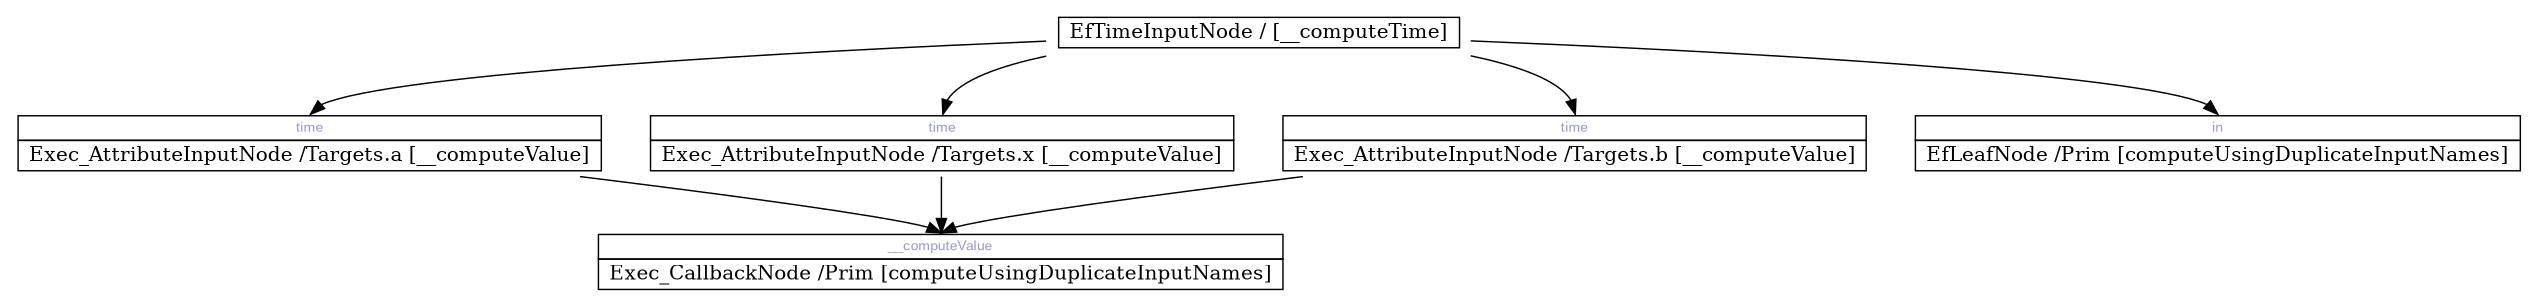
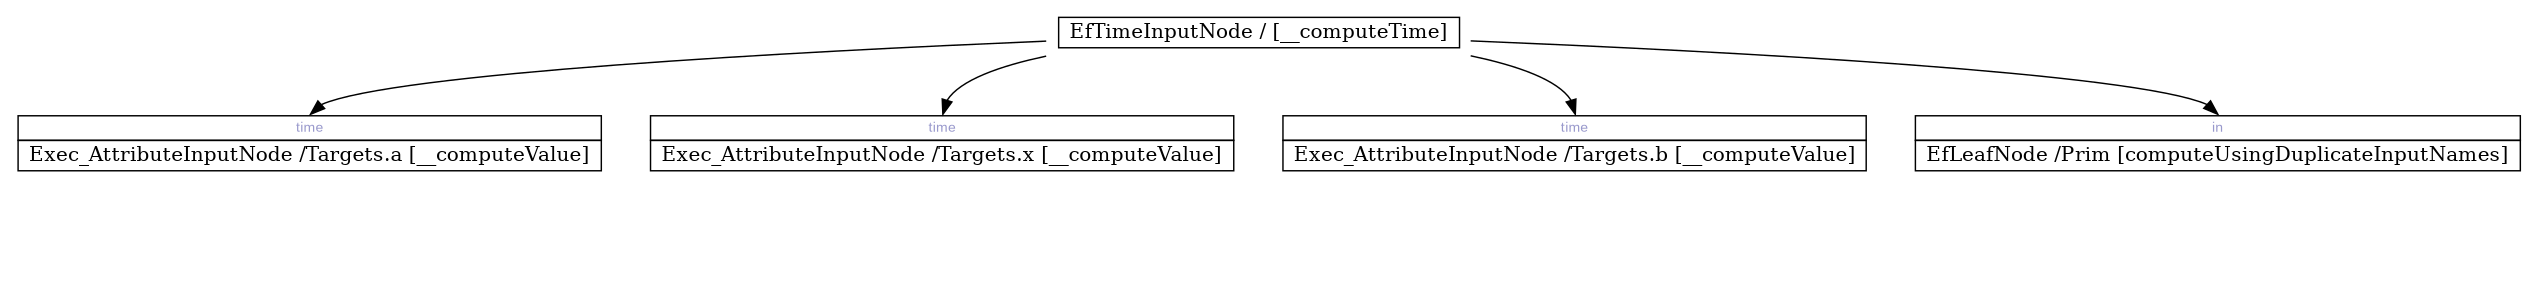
(940, 262) -> none
